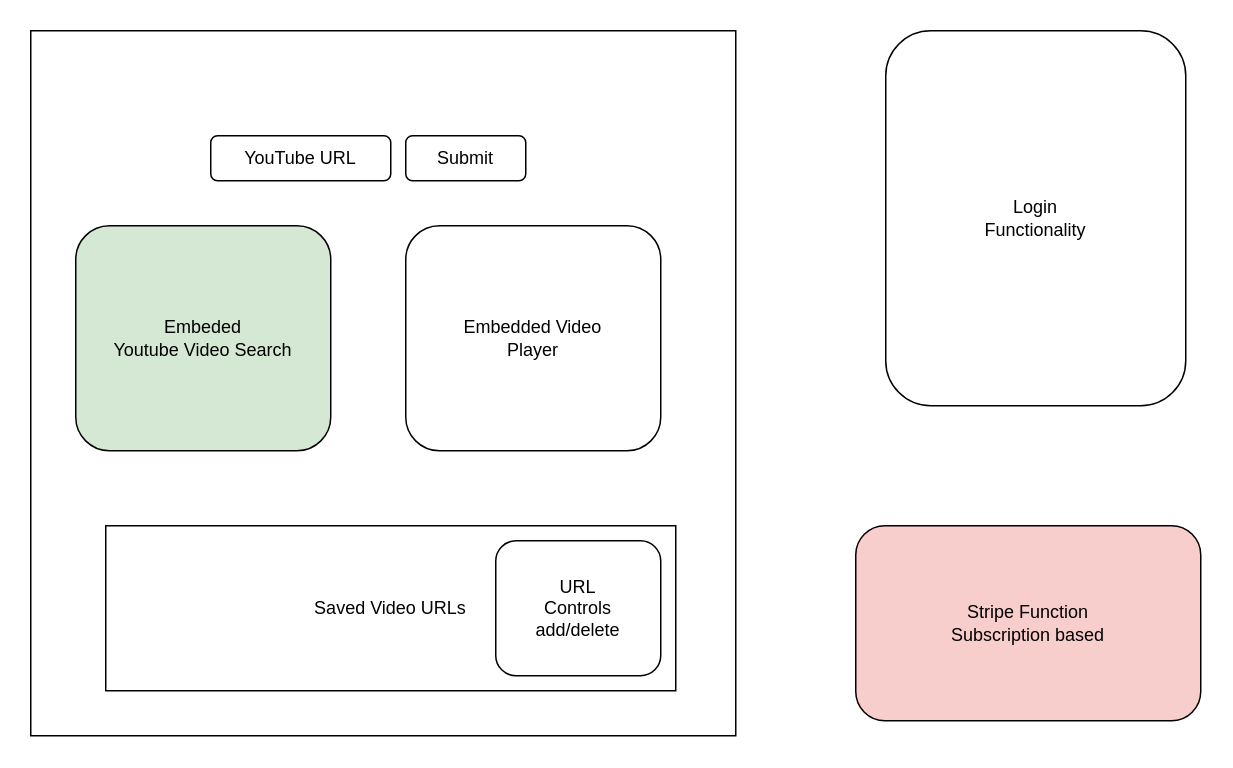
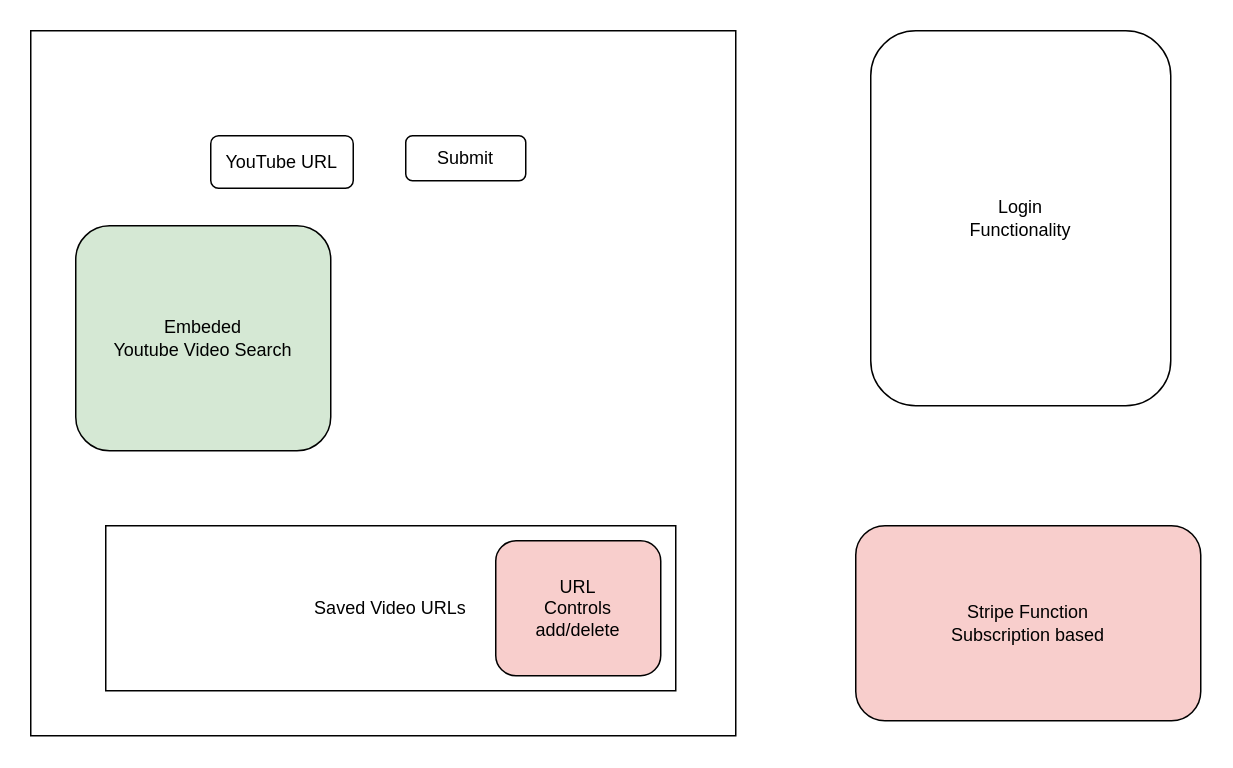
(301, 158) -> (282, 162)
(1036, 218) -> (1021, 218)
(533, 338) -> none
(578, 608) -> (578, 608)
